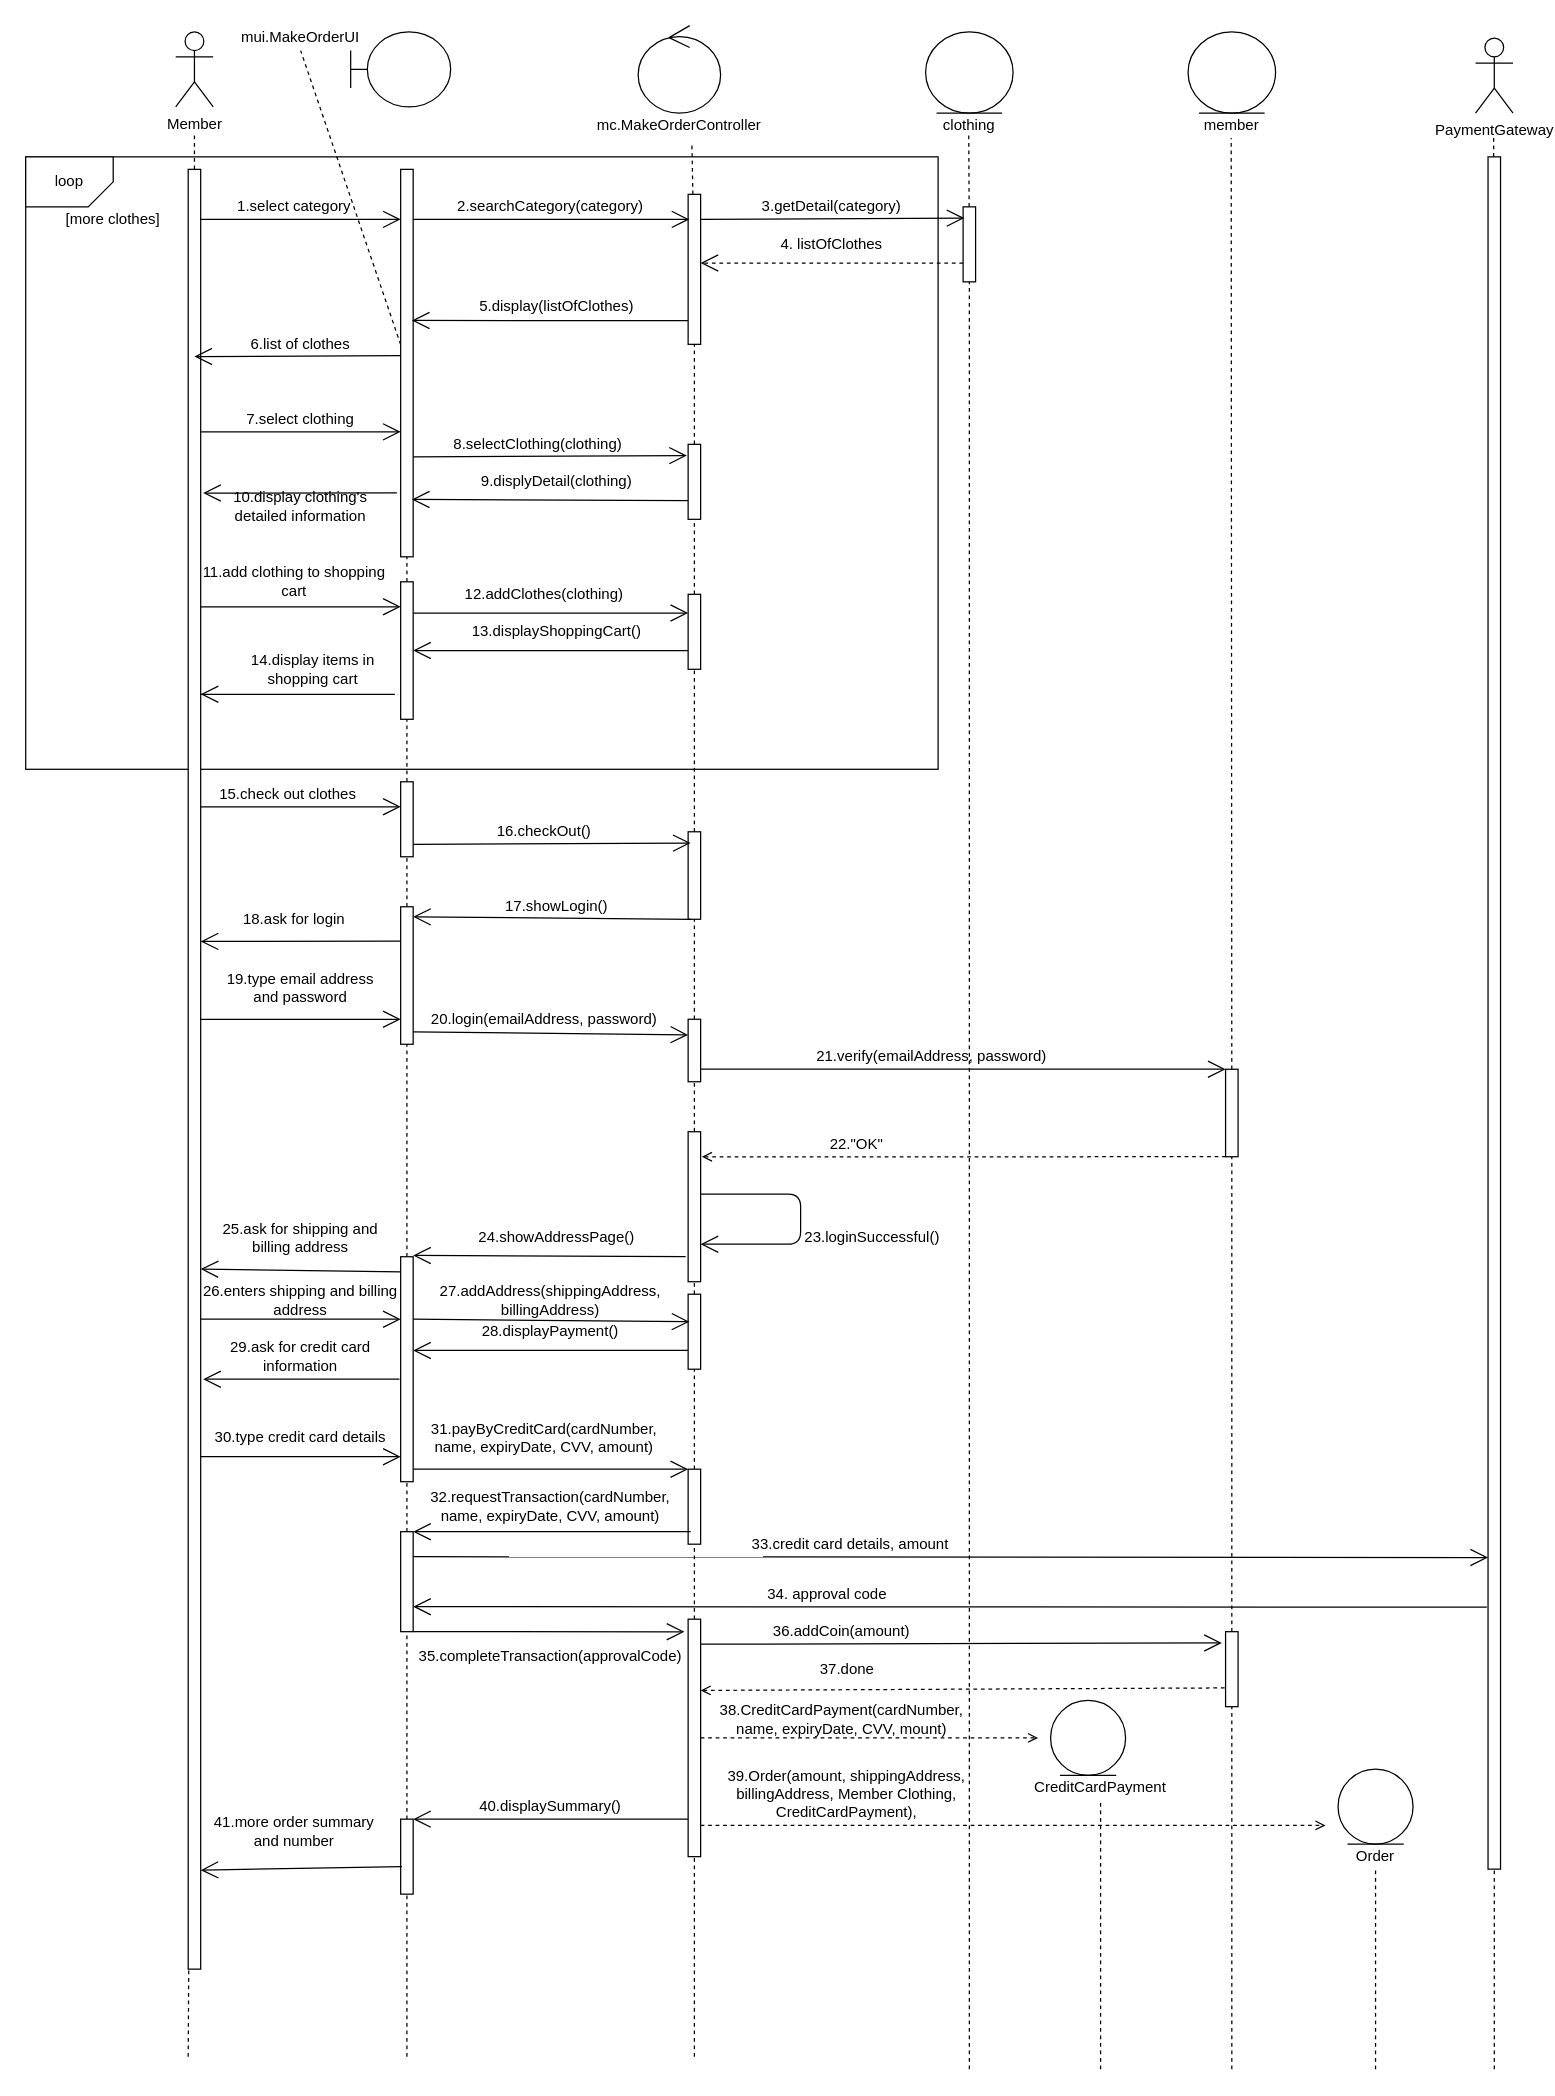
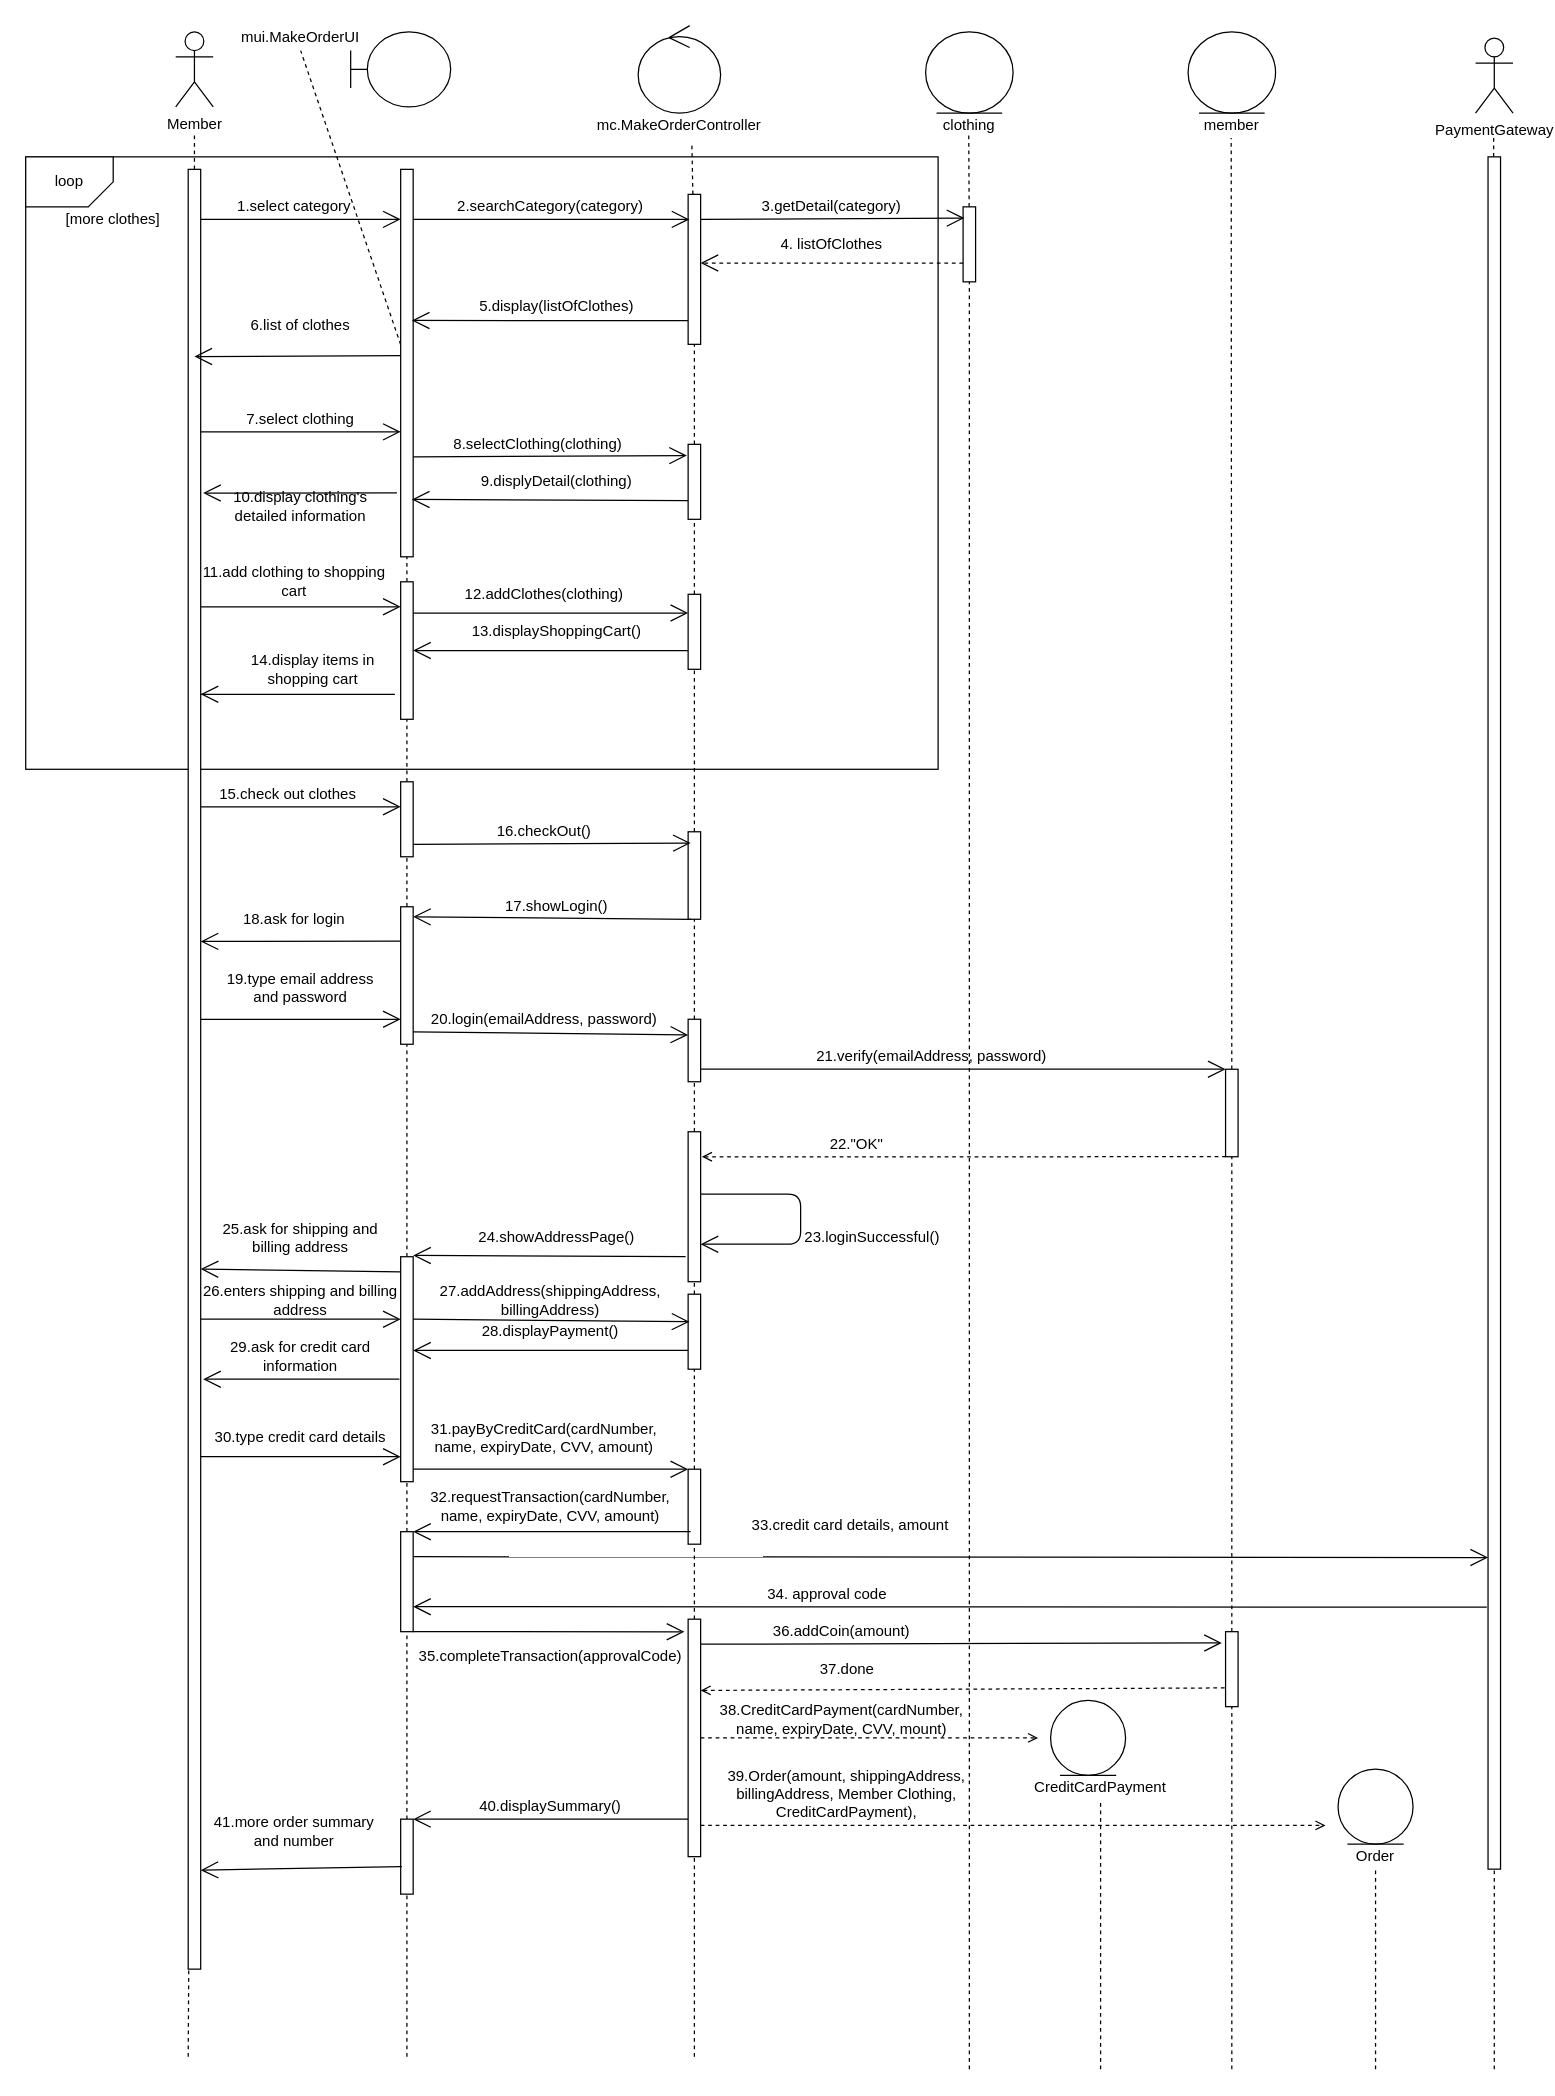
(301, 344) -> (301, 326)
(851, 1544) -> (851, 1526)
